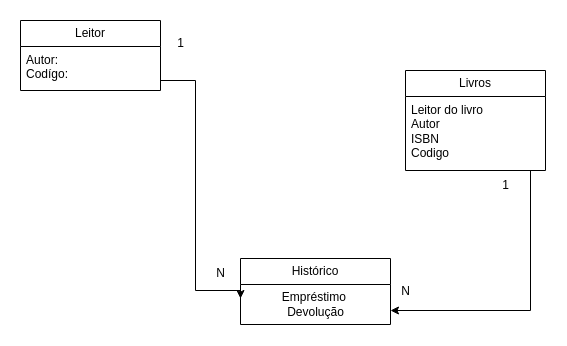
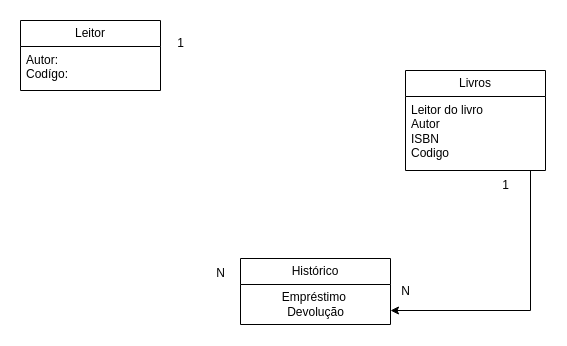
(196, 191) -> none
